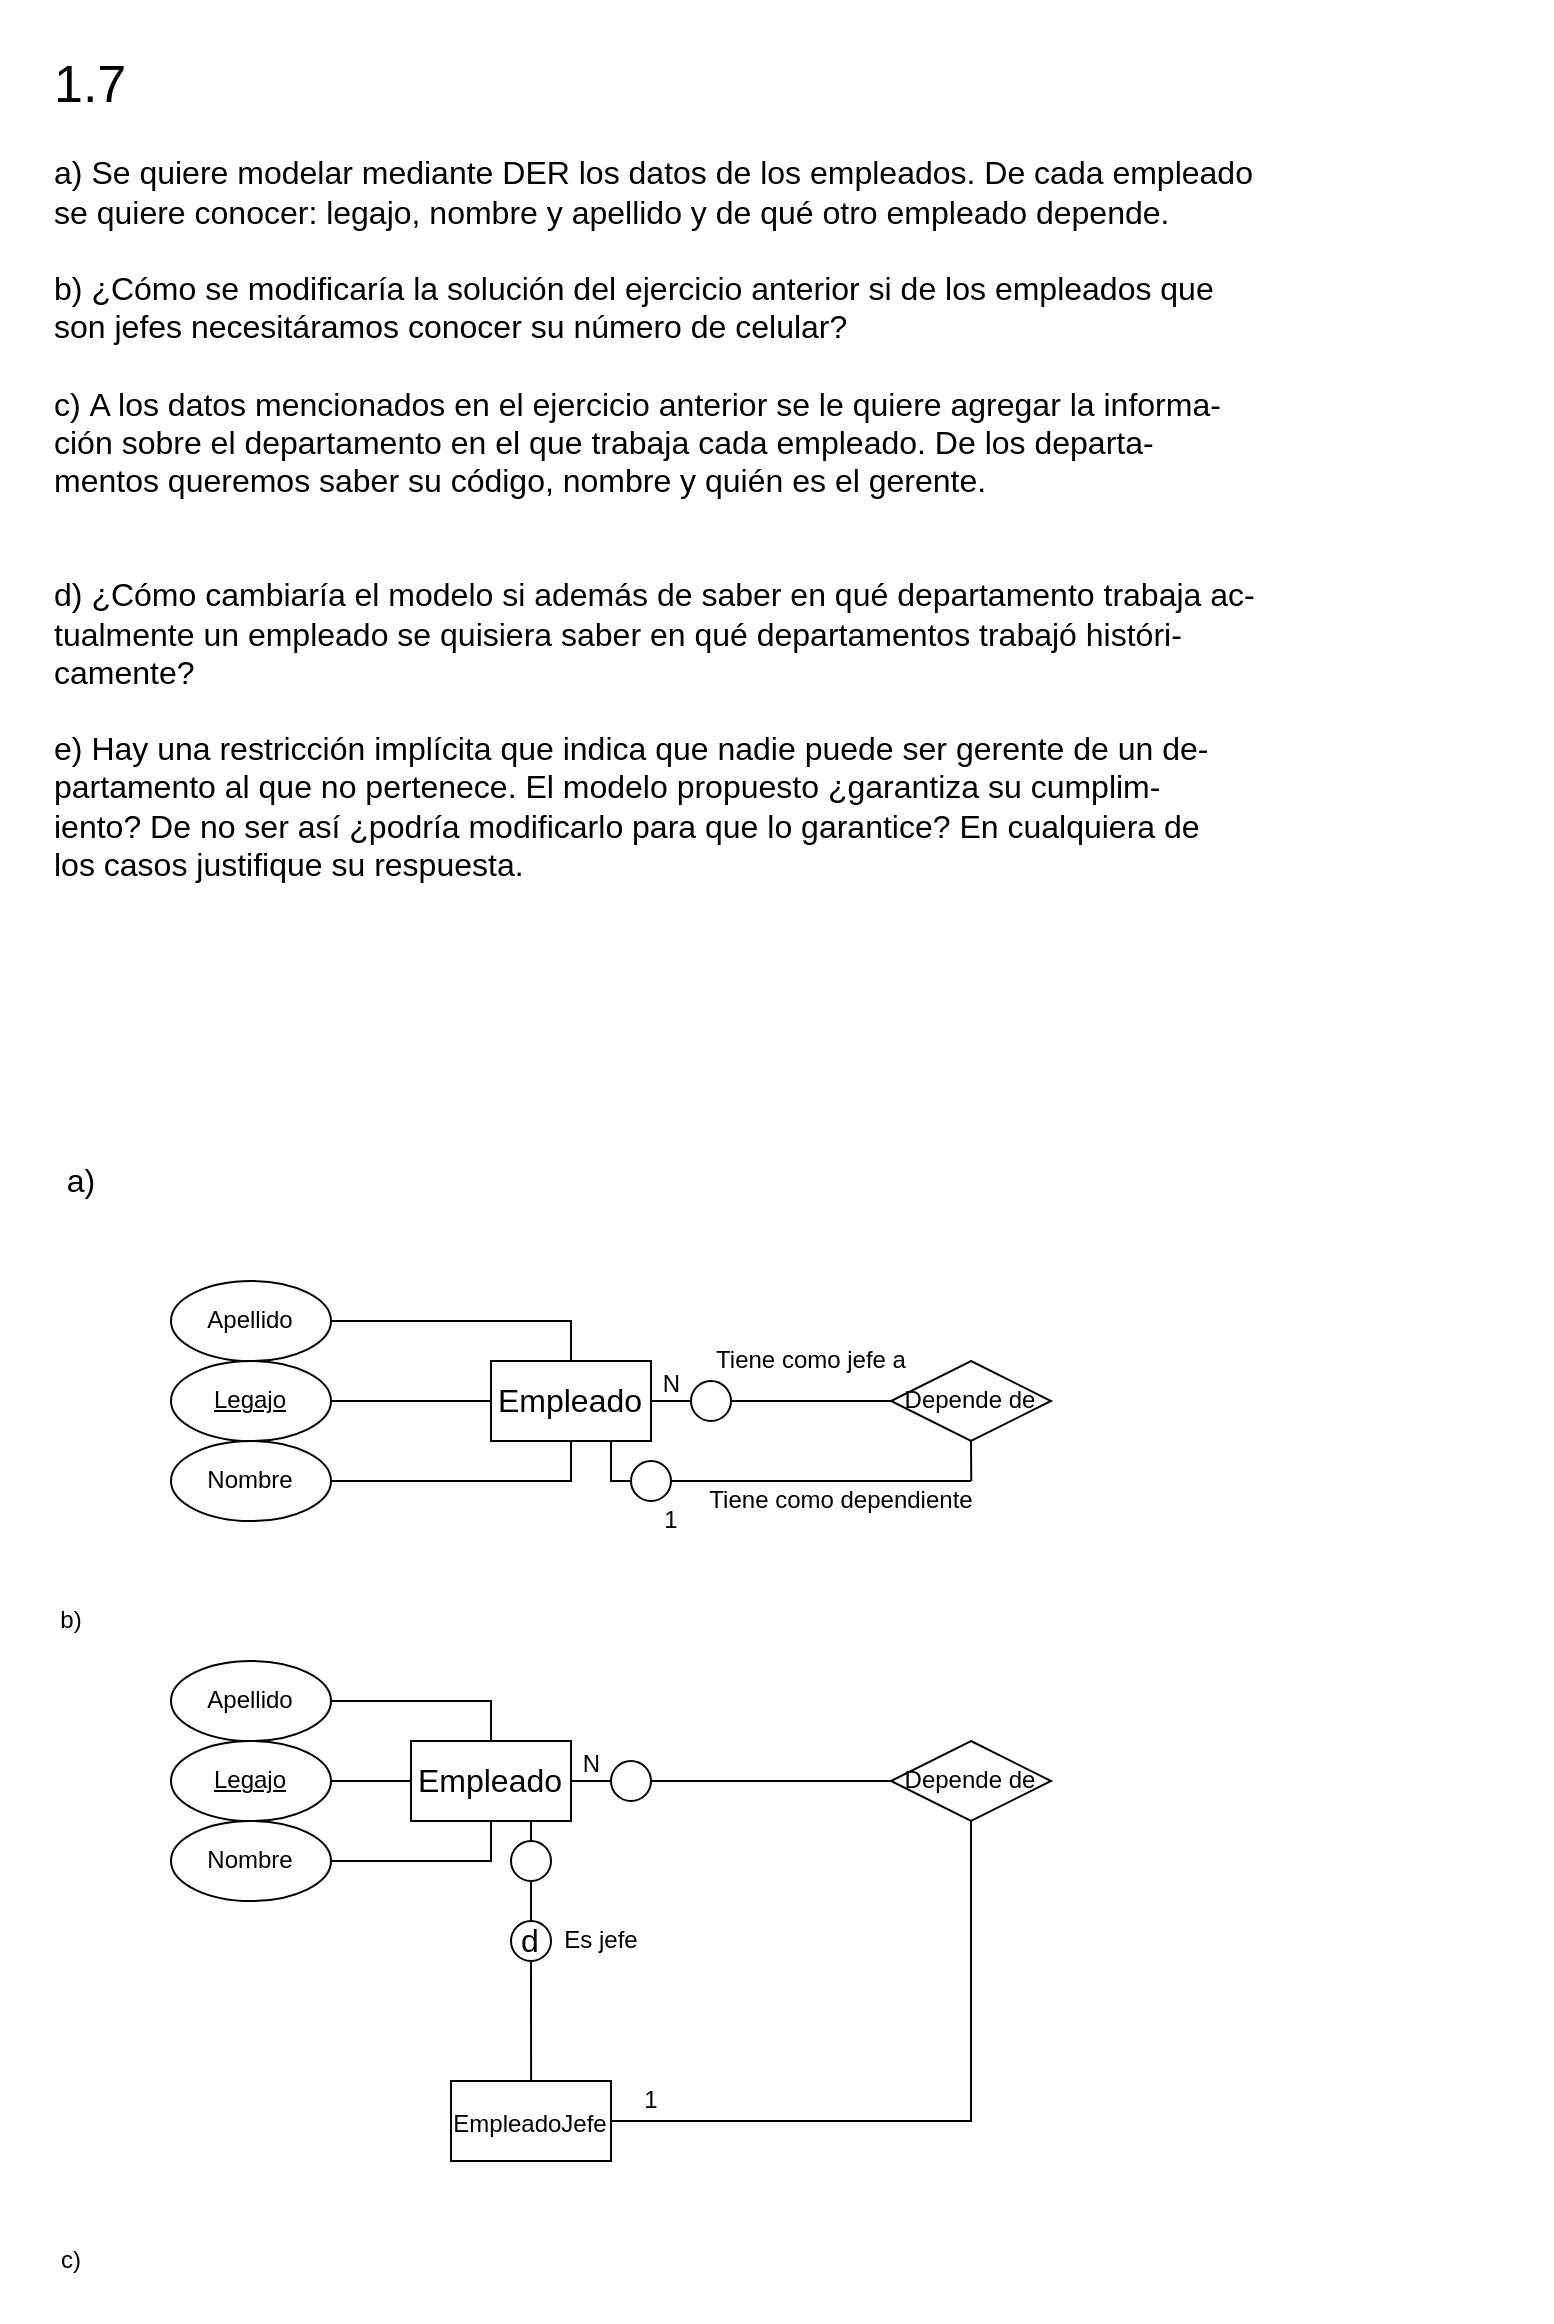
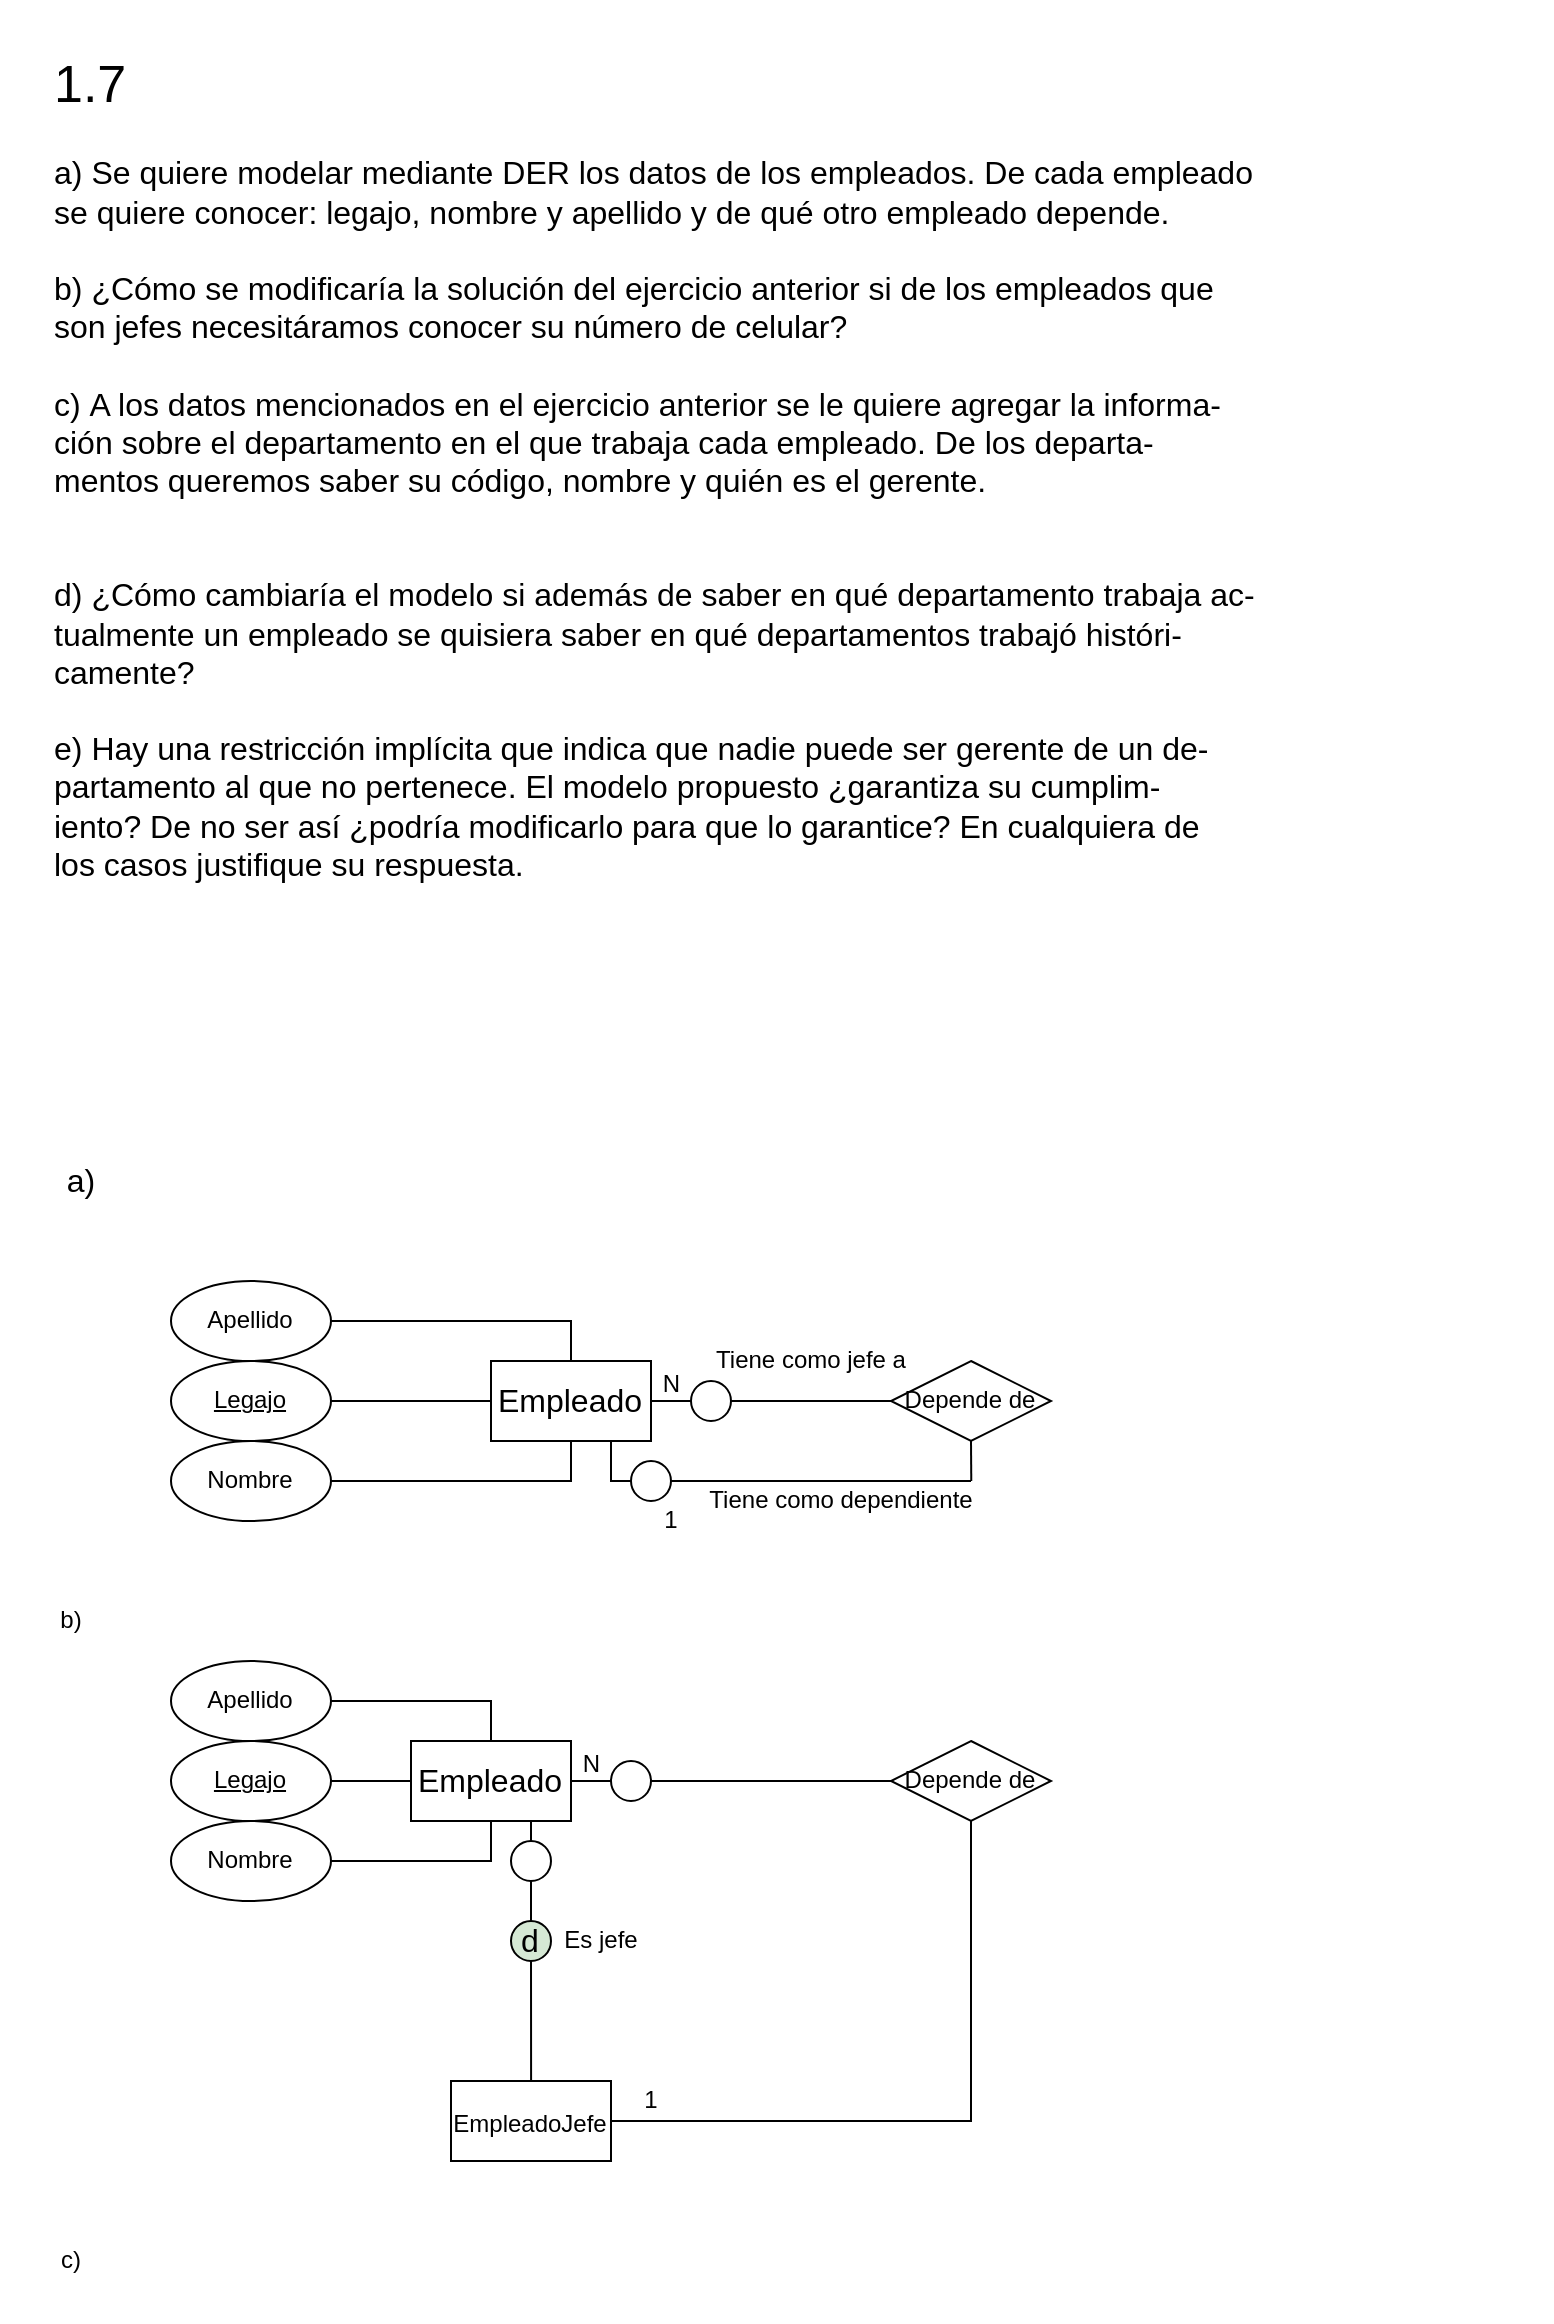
(531, 1941) -> (531, 1941)
